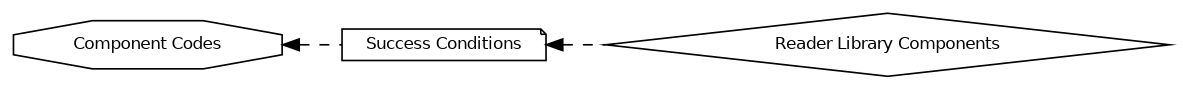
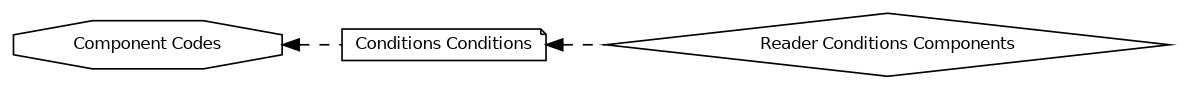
(444, 45) -> (444, 45)
(888, 45) -> (888, 45)
